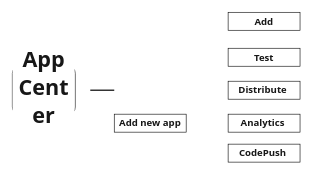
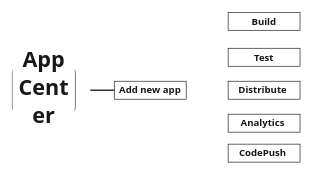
(264, 21) -> (264, 21)
(150, 123) -> (150, 90)
